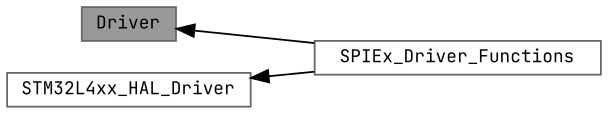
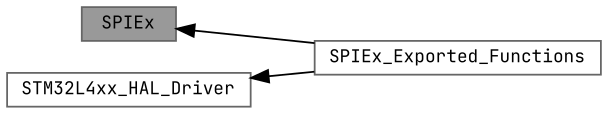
(129, 24) -> (129, 24)
(458, 58) -> (458, 58)
